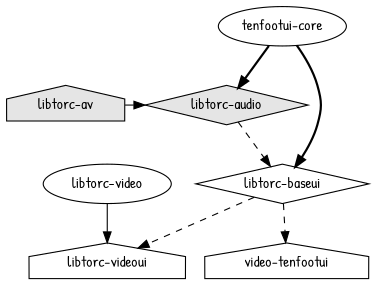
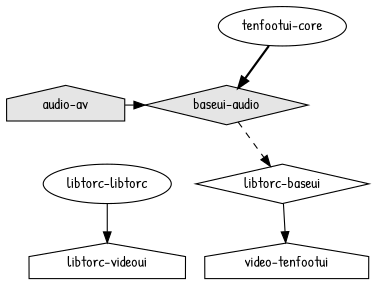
(321, 101) -> none
(66, 105) -> (66, 105)
(227, 105) -> (227, 105)
(107, 184) -> (107, 184)
(284, 218) -> (284, 218)
(201, 220) -> none
